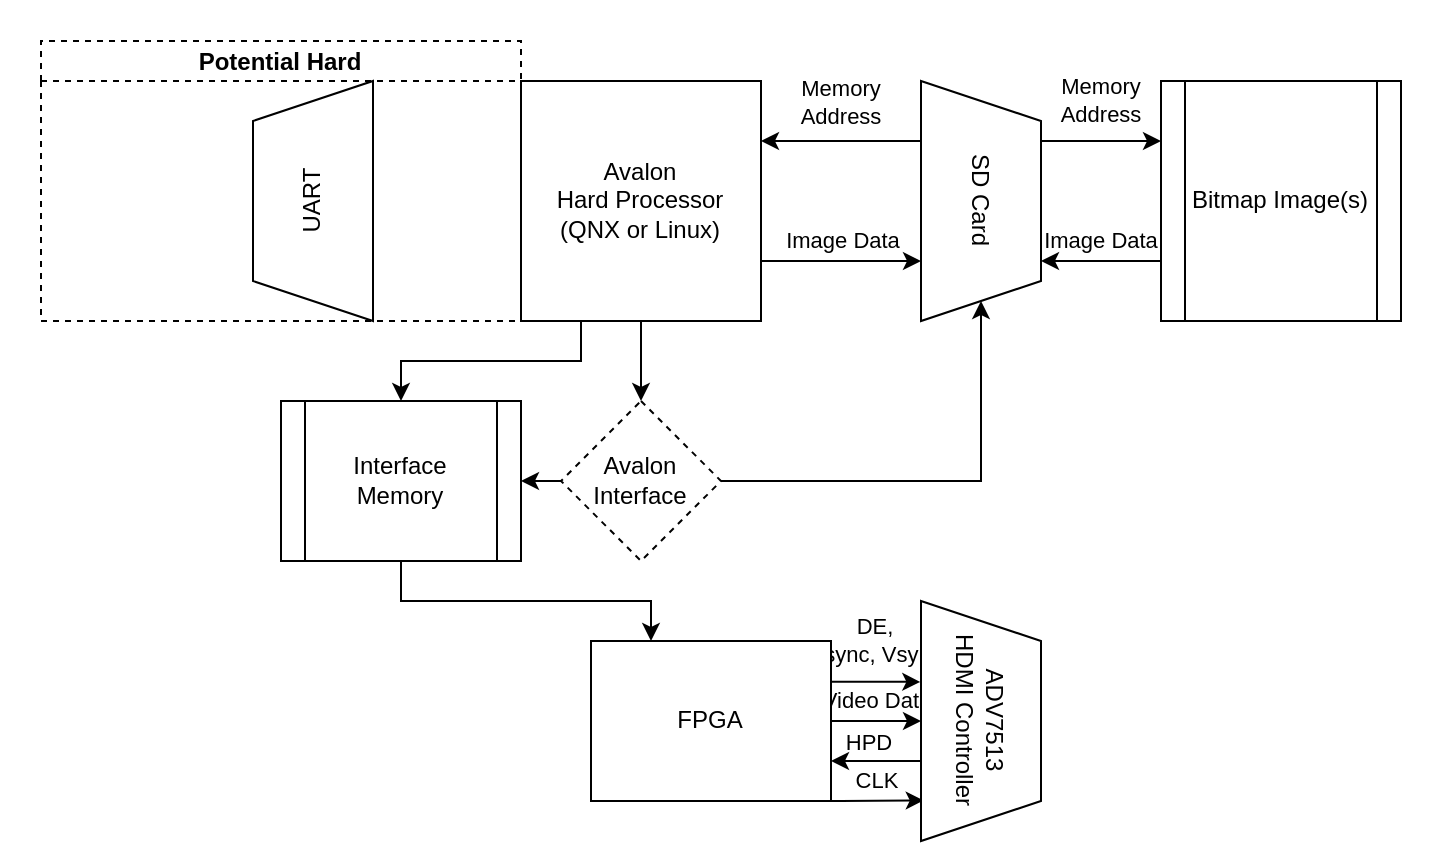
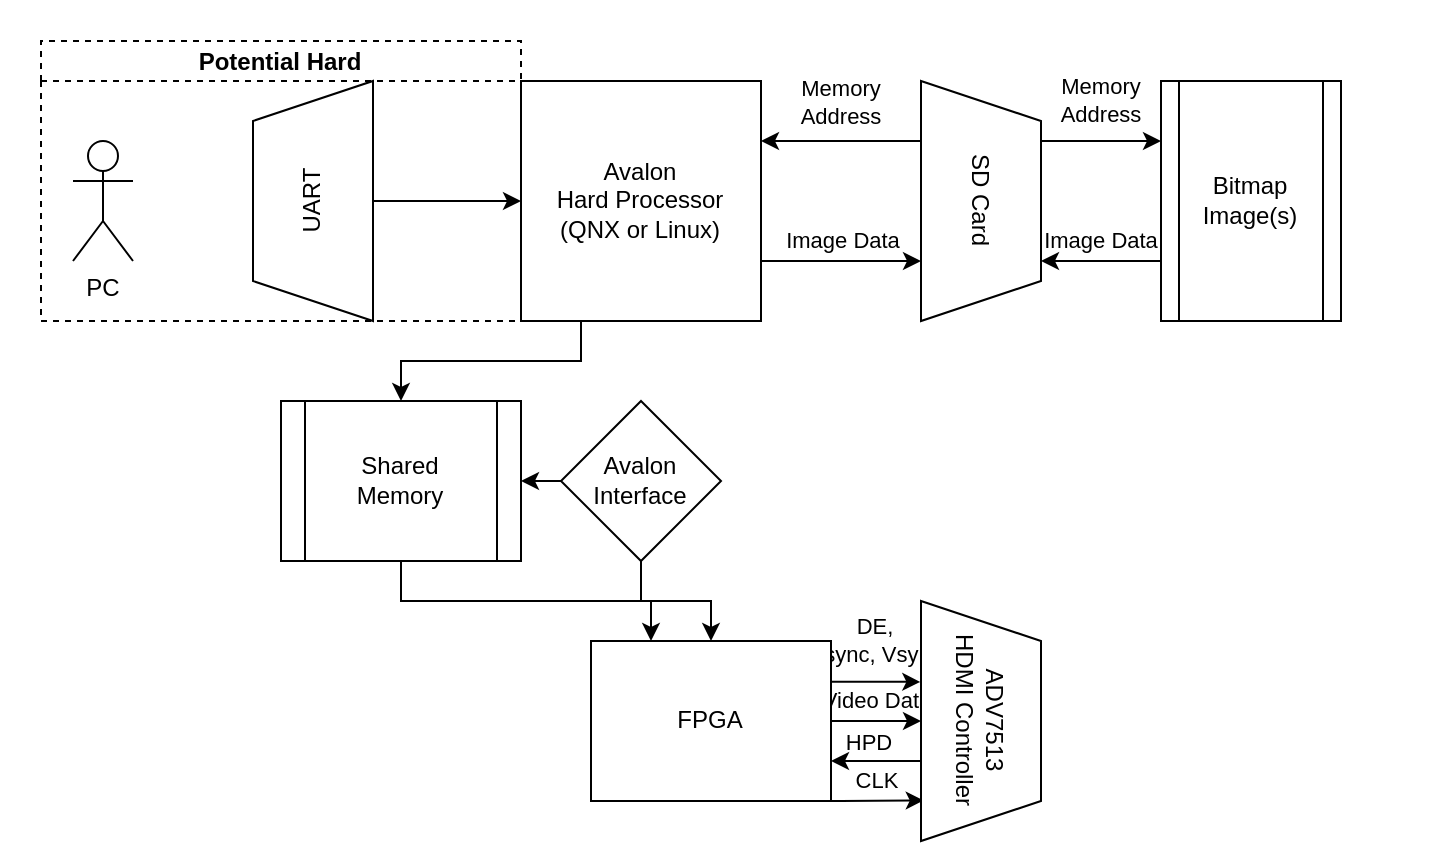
none -> (103, 201)
none -> (440, 201)
(1281, 201) -> (1251, 201)
(641, 354) -> none
(401, 481) -> (401, 481)
(641, 481) -> (641, 481)
(934, 481) -> (696, 601)
